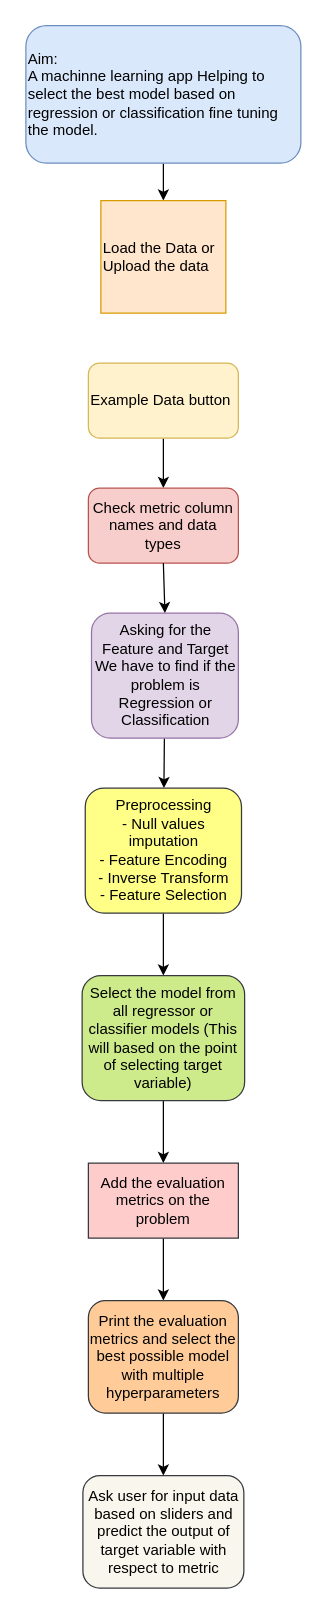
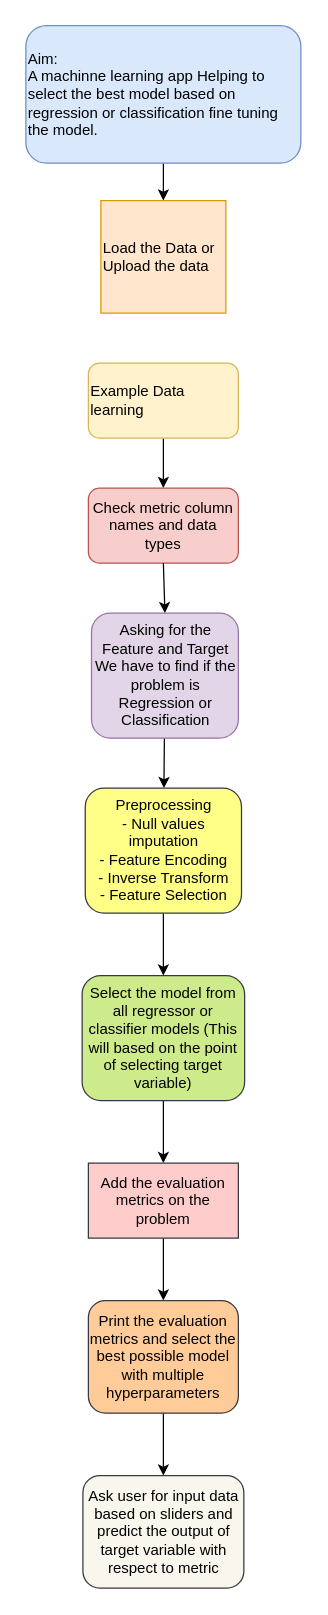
(164, 401) -> (164, 401)
